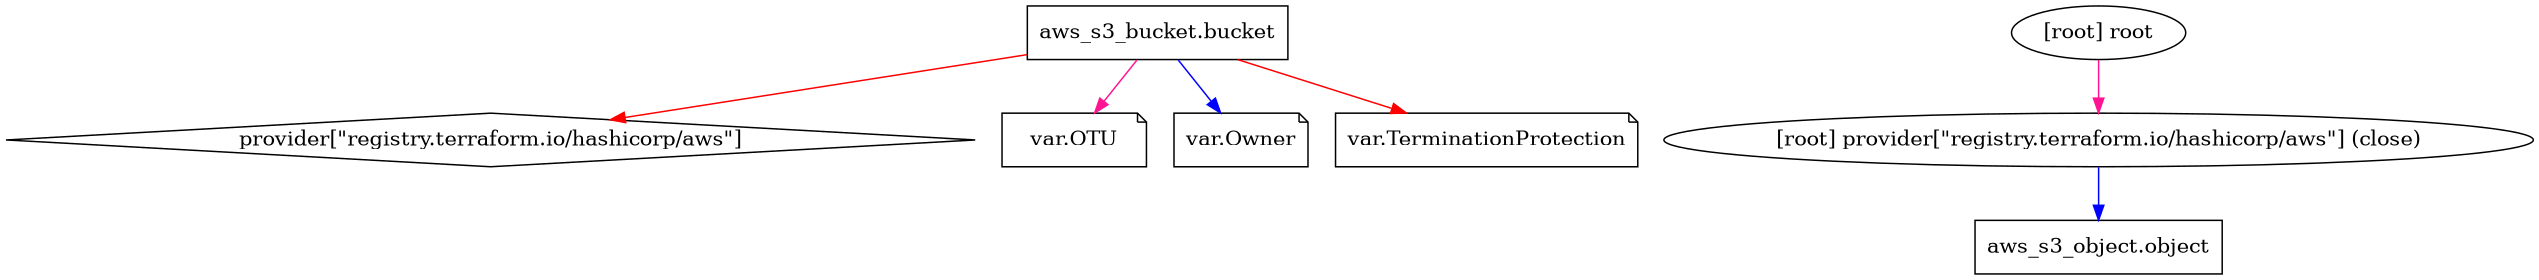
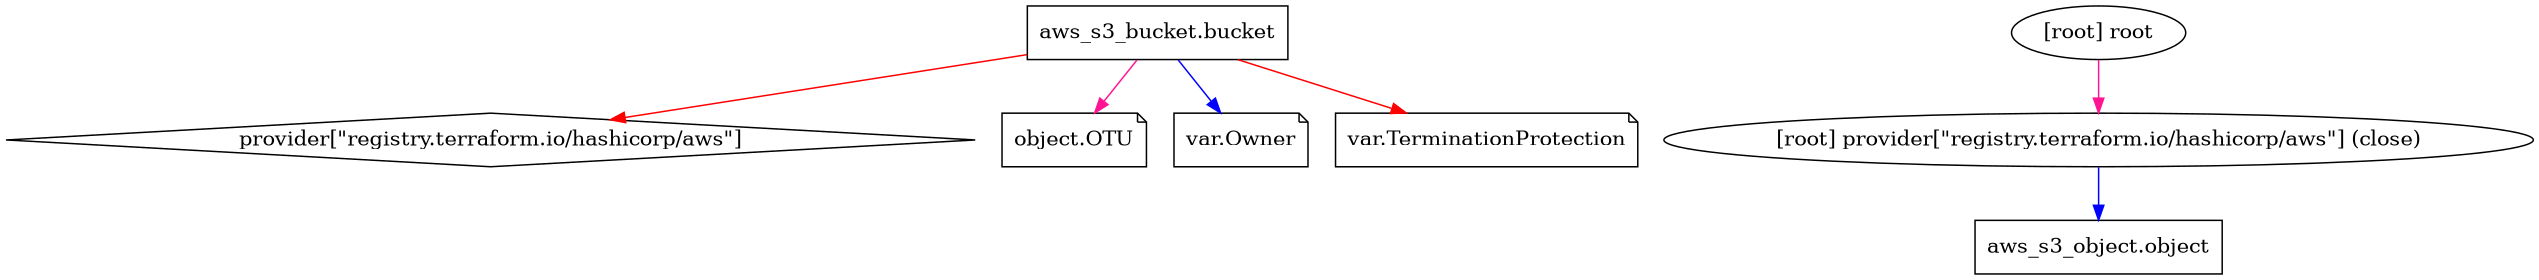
(1074, 140) -> (1074, 140)
